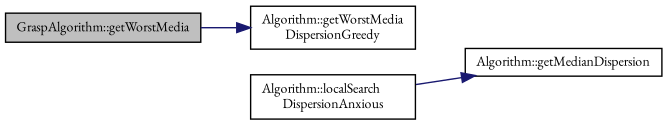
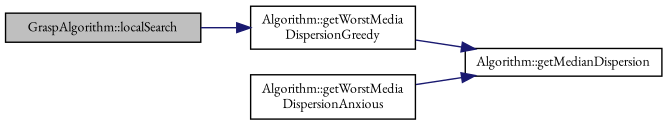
(103, 28) -> (103, 28)
none -> (439, 44)
(333, 97) -> (333, 97)
